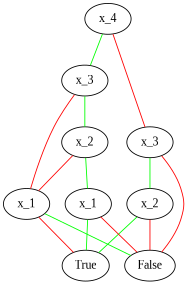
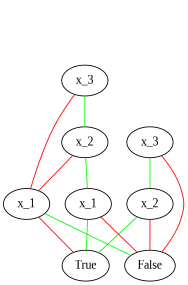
(108, 19) -> none
